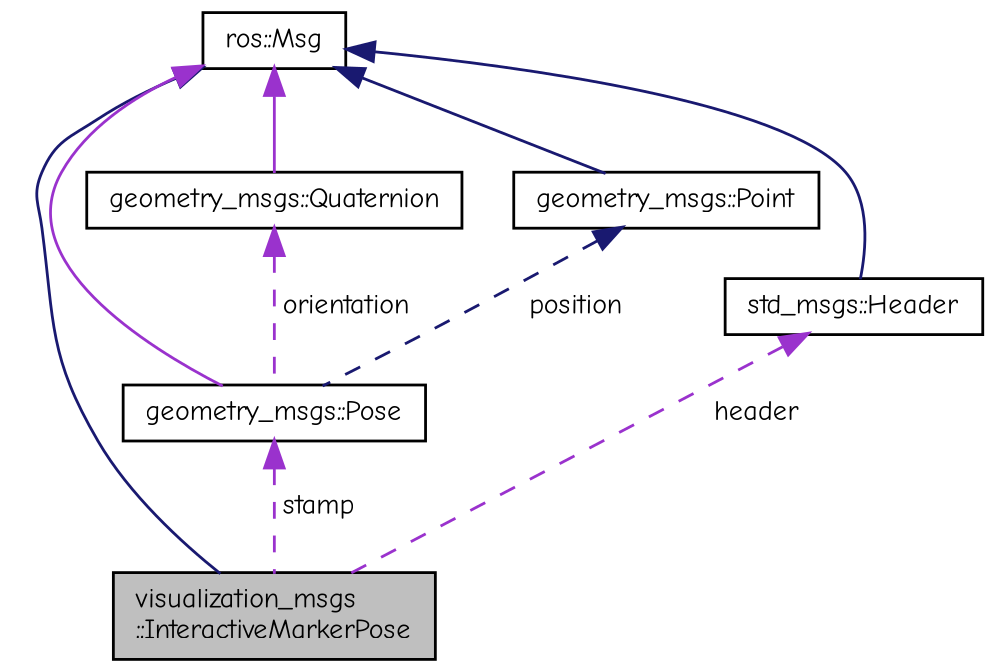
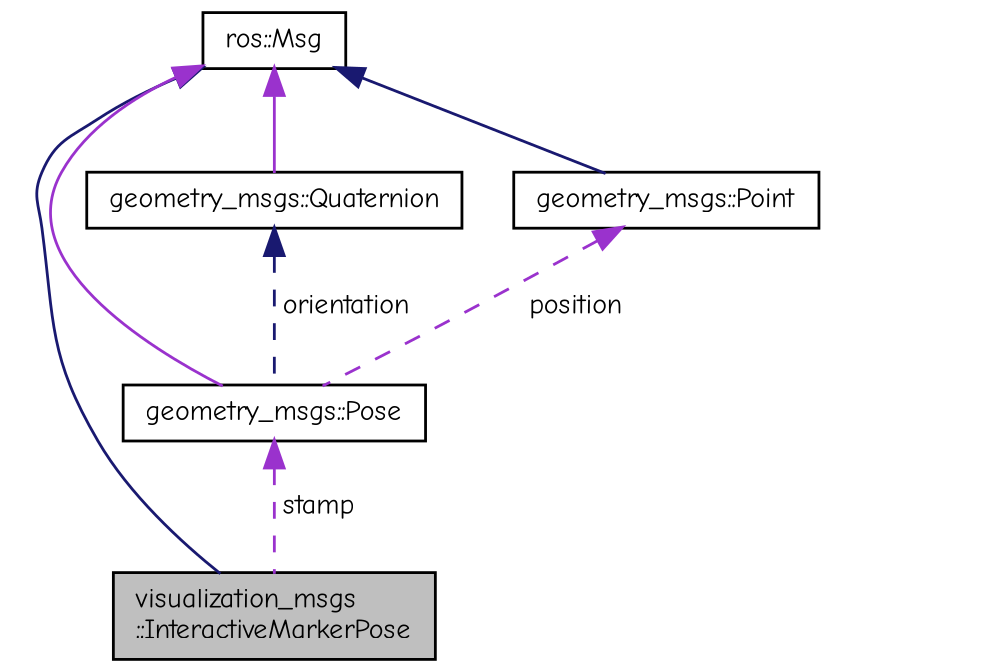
(854, 307) -> none
(461, 315) -> (461, 315)
(274, 321) -> (274, 321)
